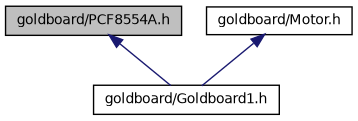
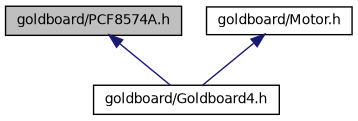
(94, 21) -> (94, 21)
(186, 100) -> (186, 100)
